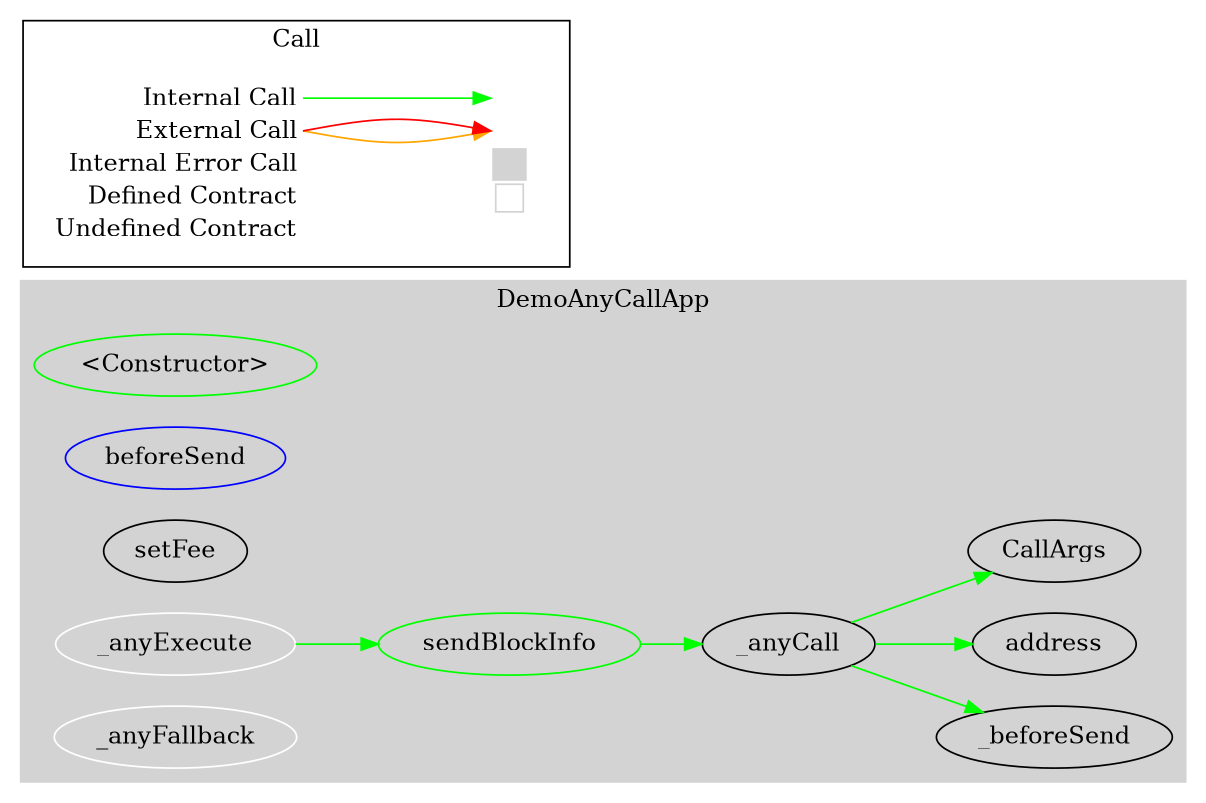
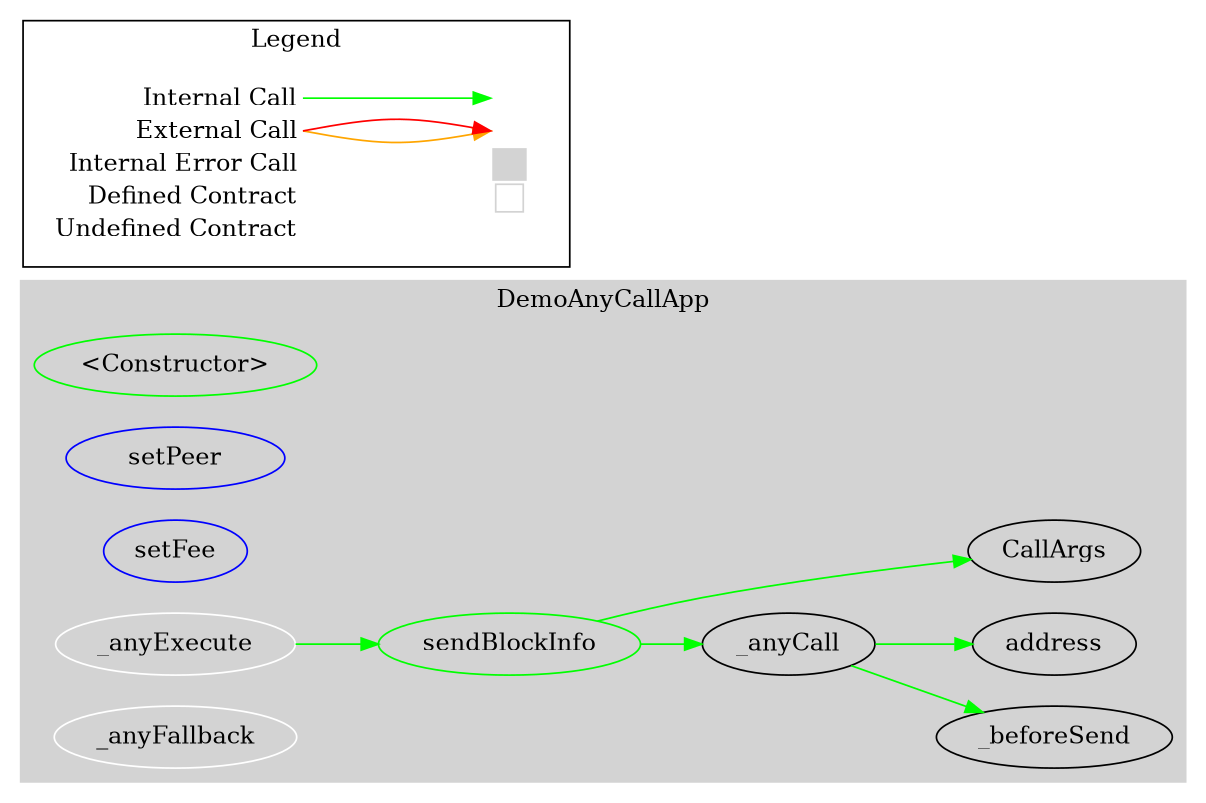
(296, 40) -> (296, 40)
(175, 458) -> (175, 458)
(175, 551) -> (175, 551)
(913, 600) -> (774, 585)
